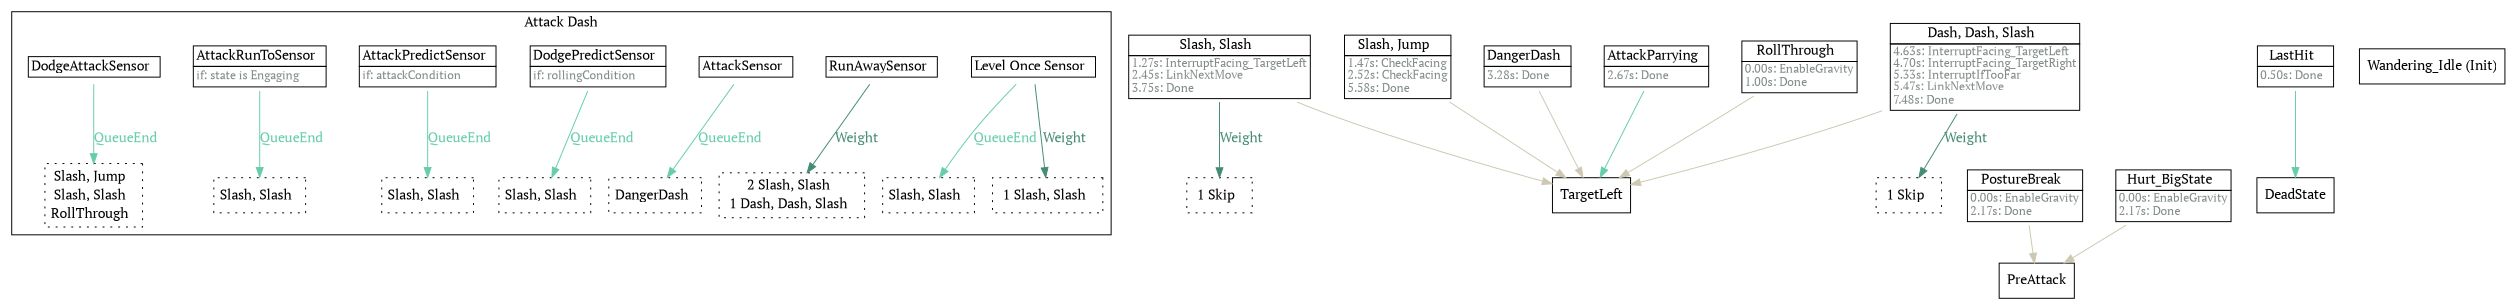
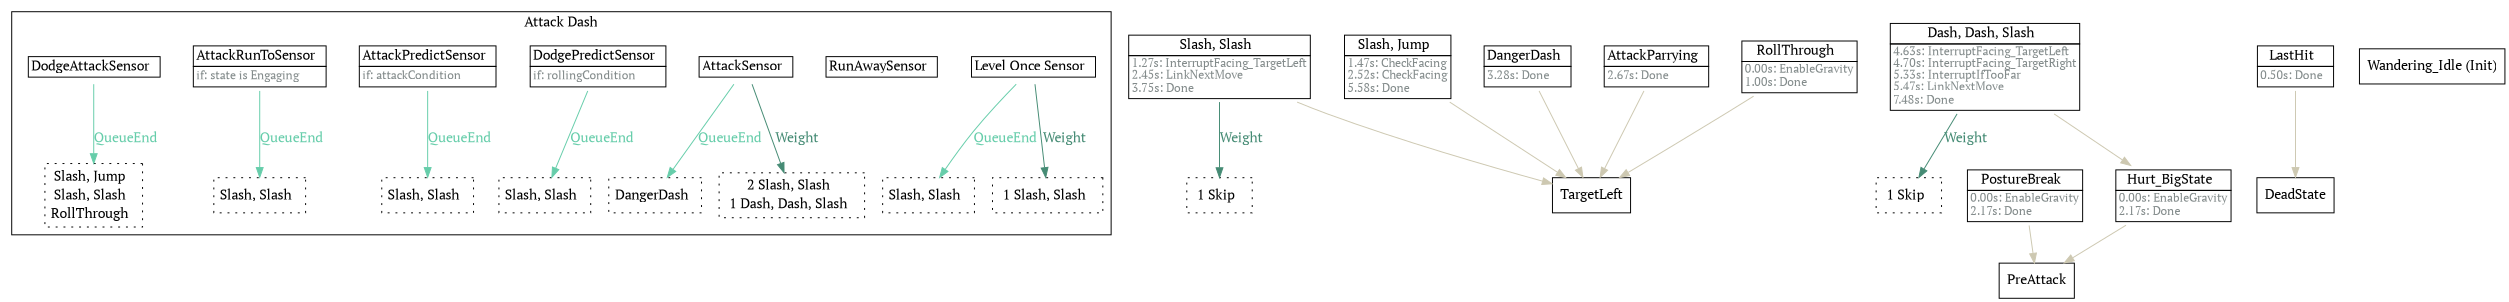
(841, 124) -> (766, 124)
(2295, 129) -> (2295, 129)
(1624, 130) -> (1624, 130)
(1762, 149) -> (2088, 137)
